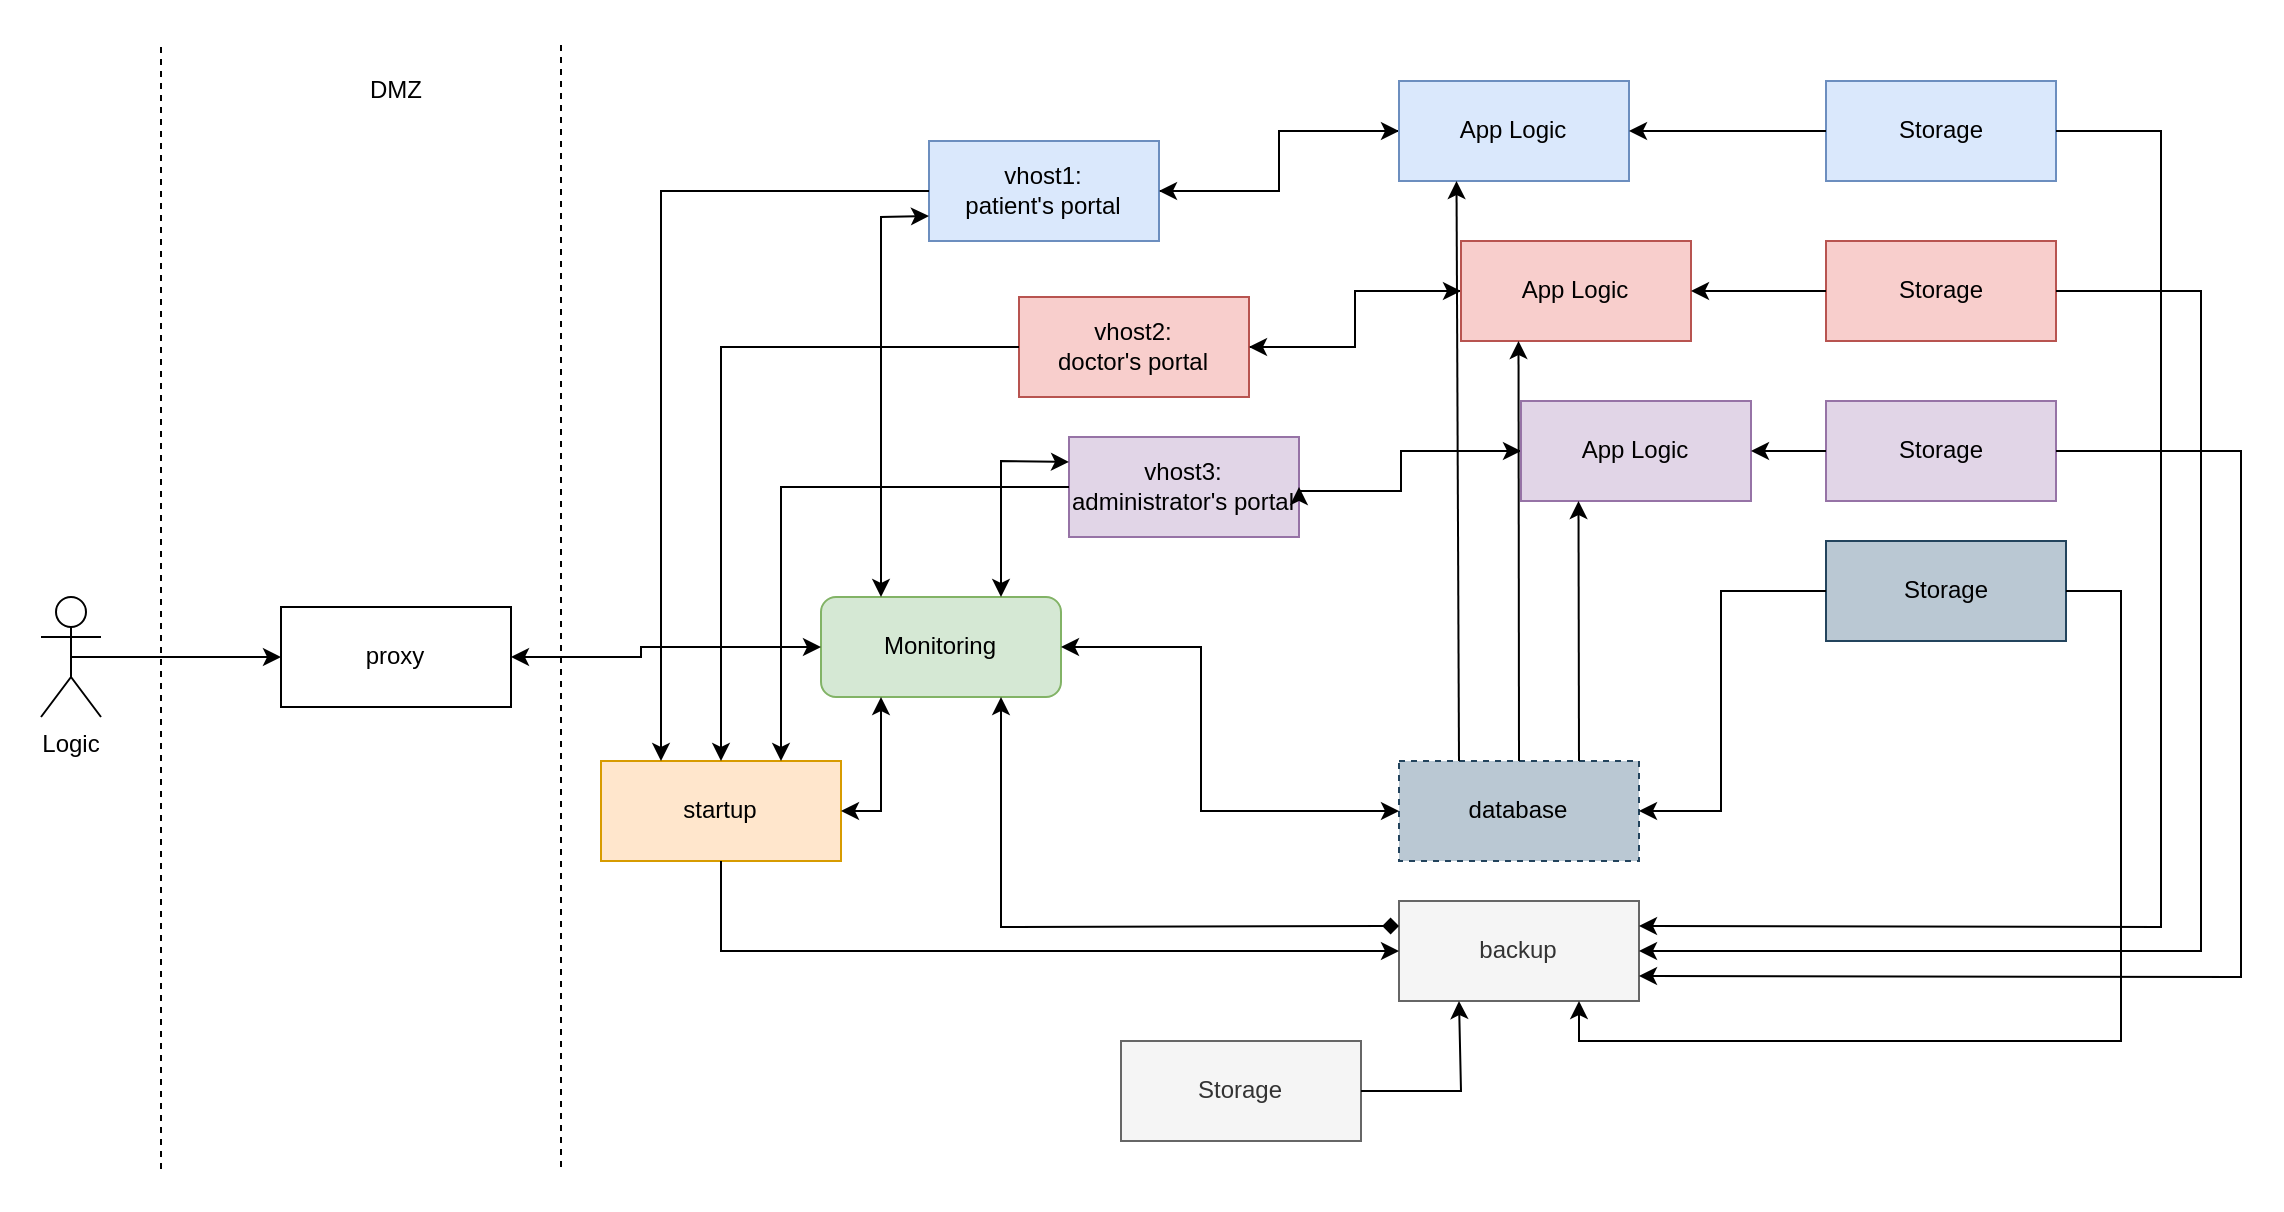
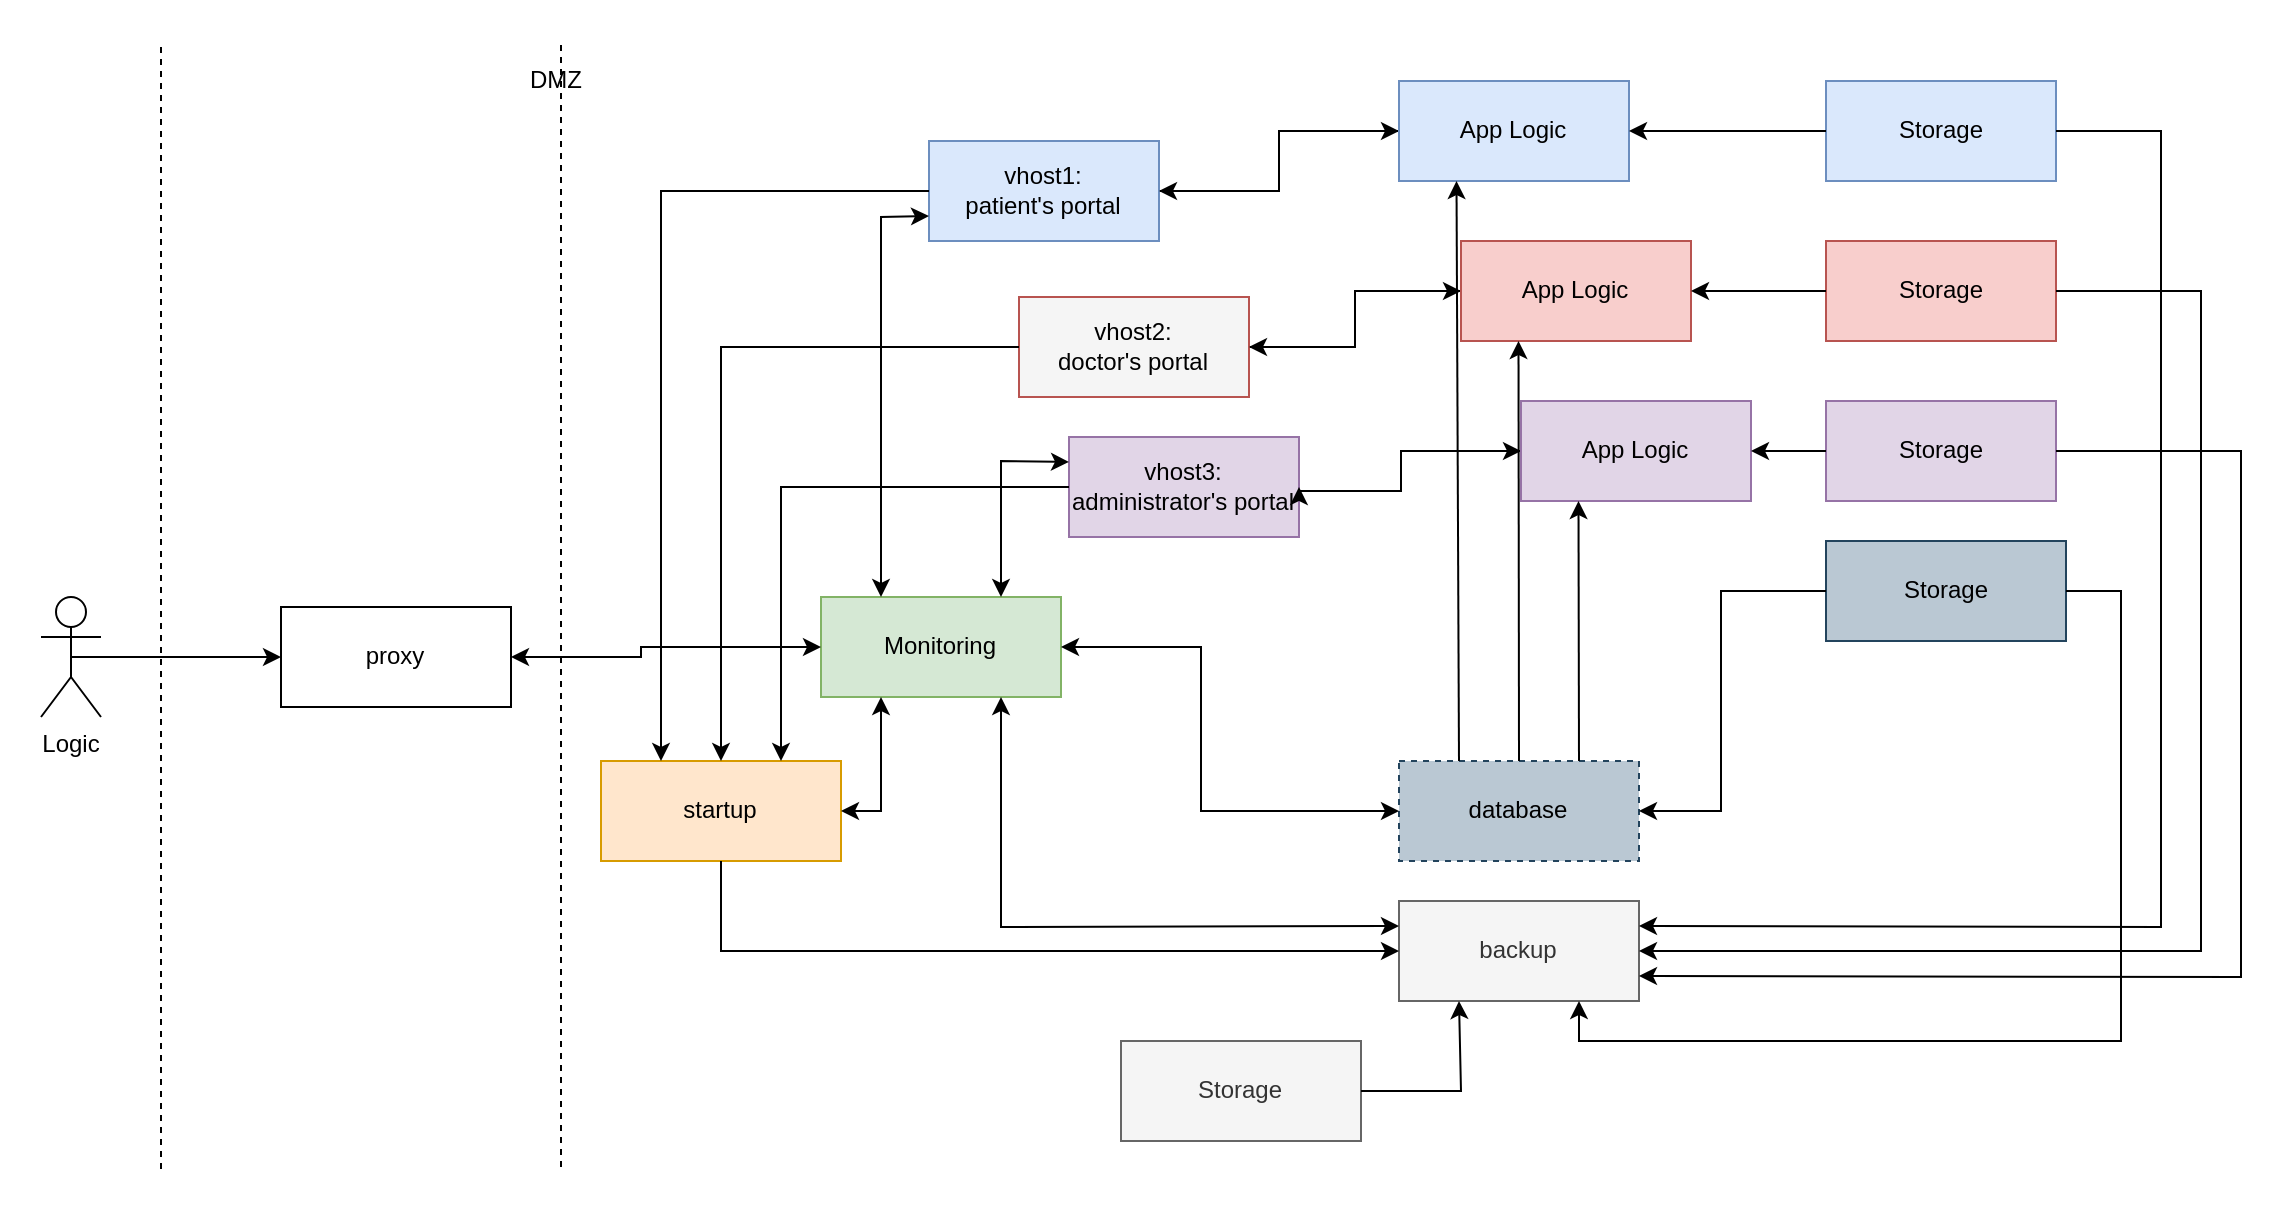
(396, 91) -> (556, 81)
(1134, 347) -> (1134, 347)
(941, 647) -> (941, 647)
(1382, 926) -> (1383, 926)
